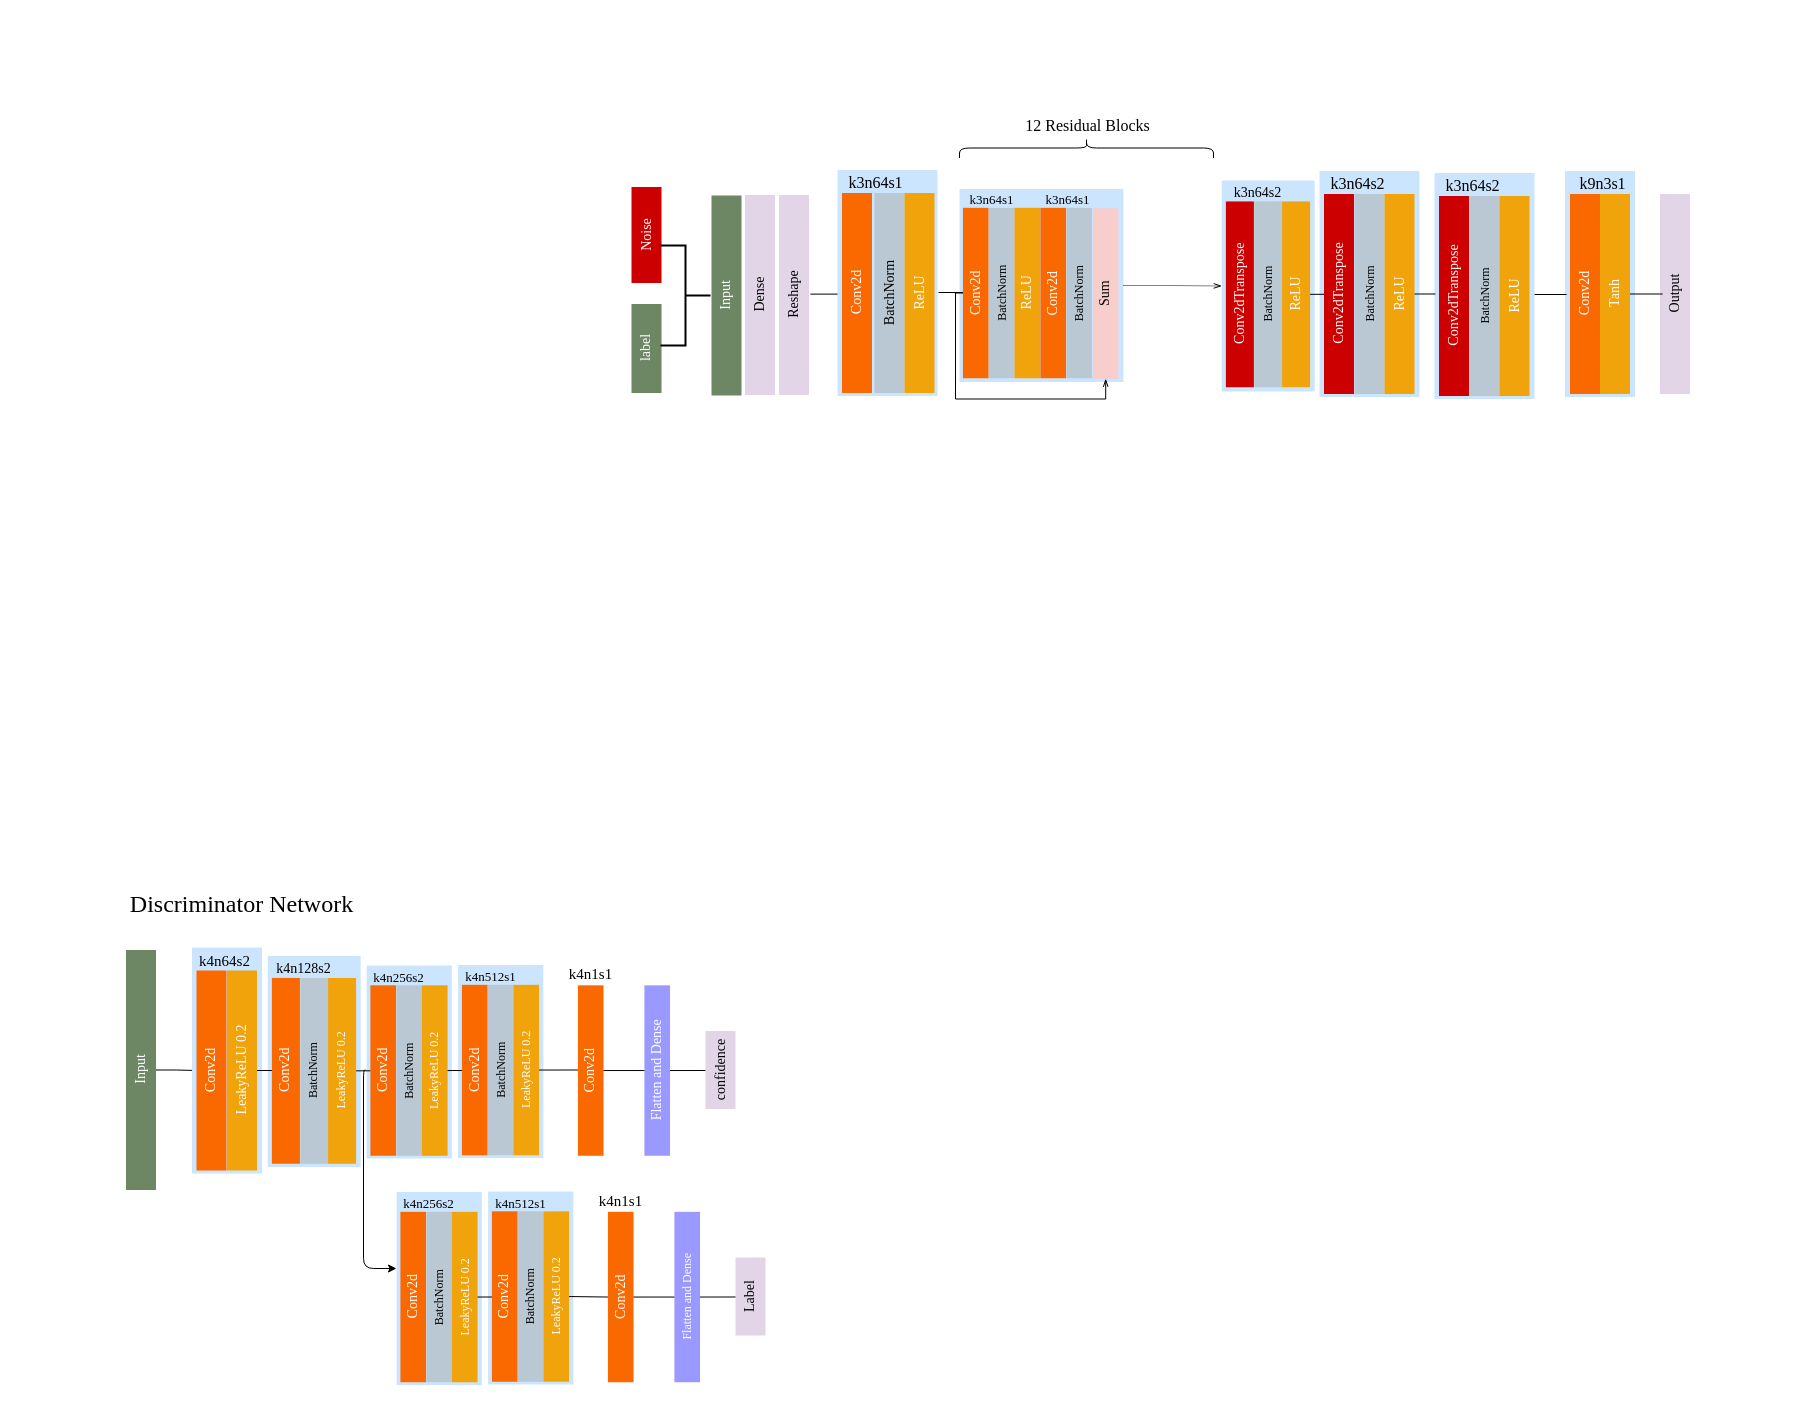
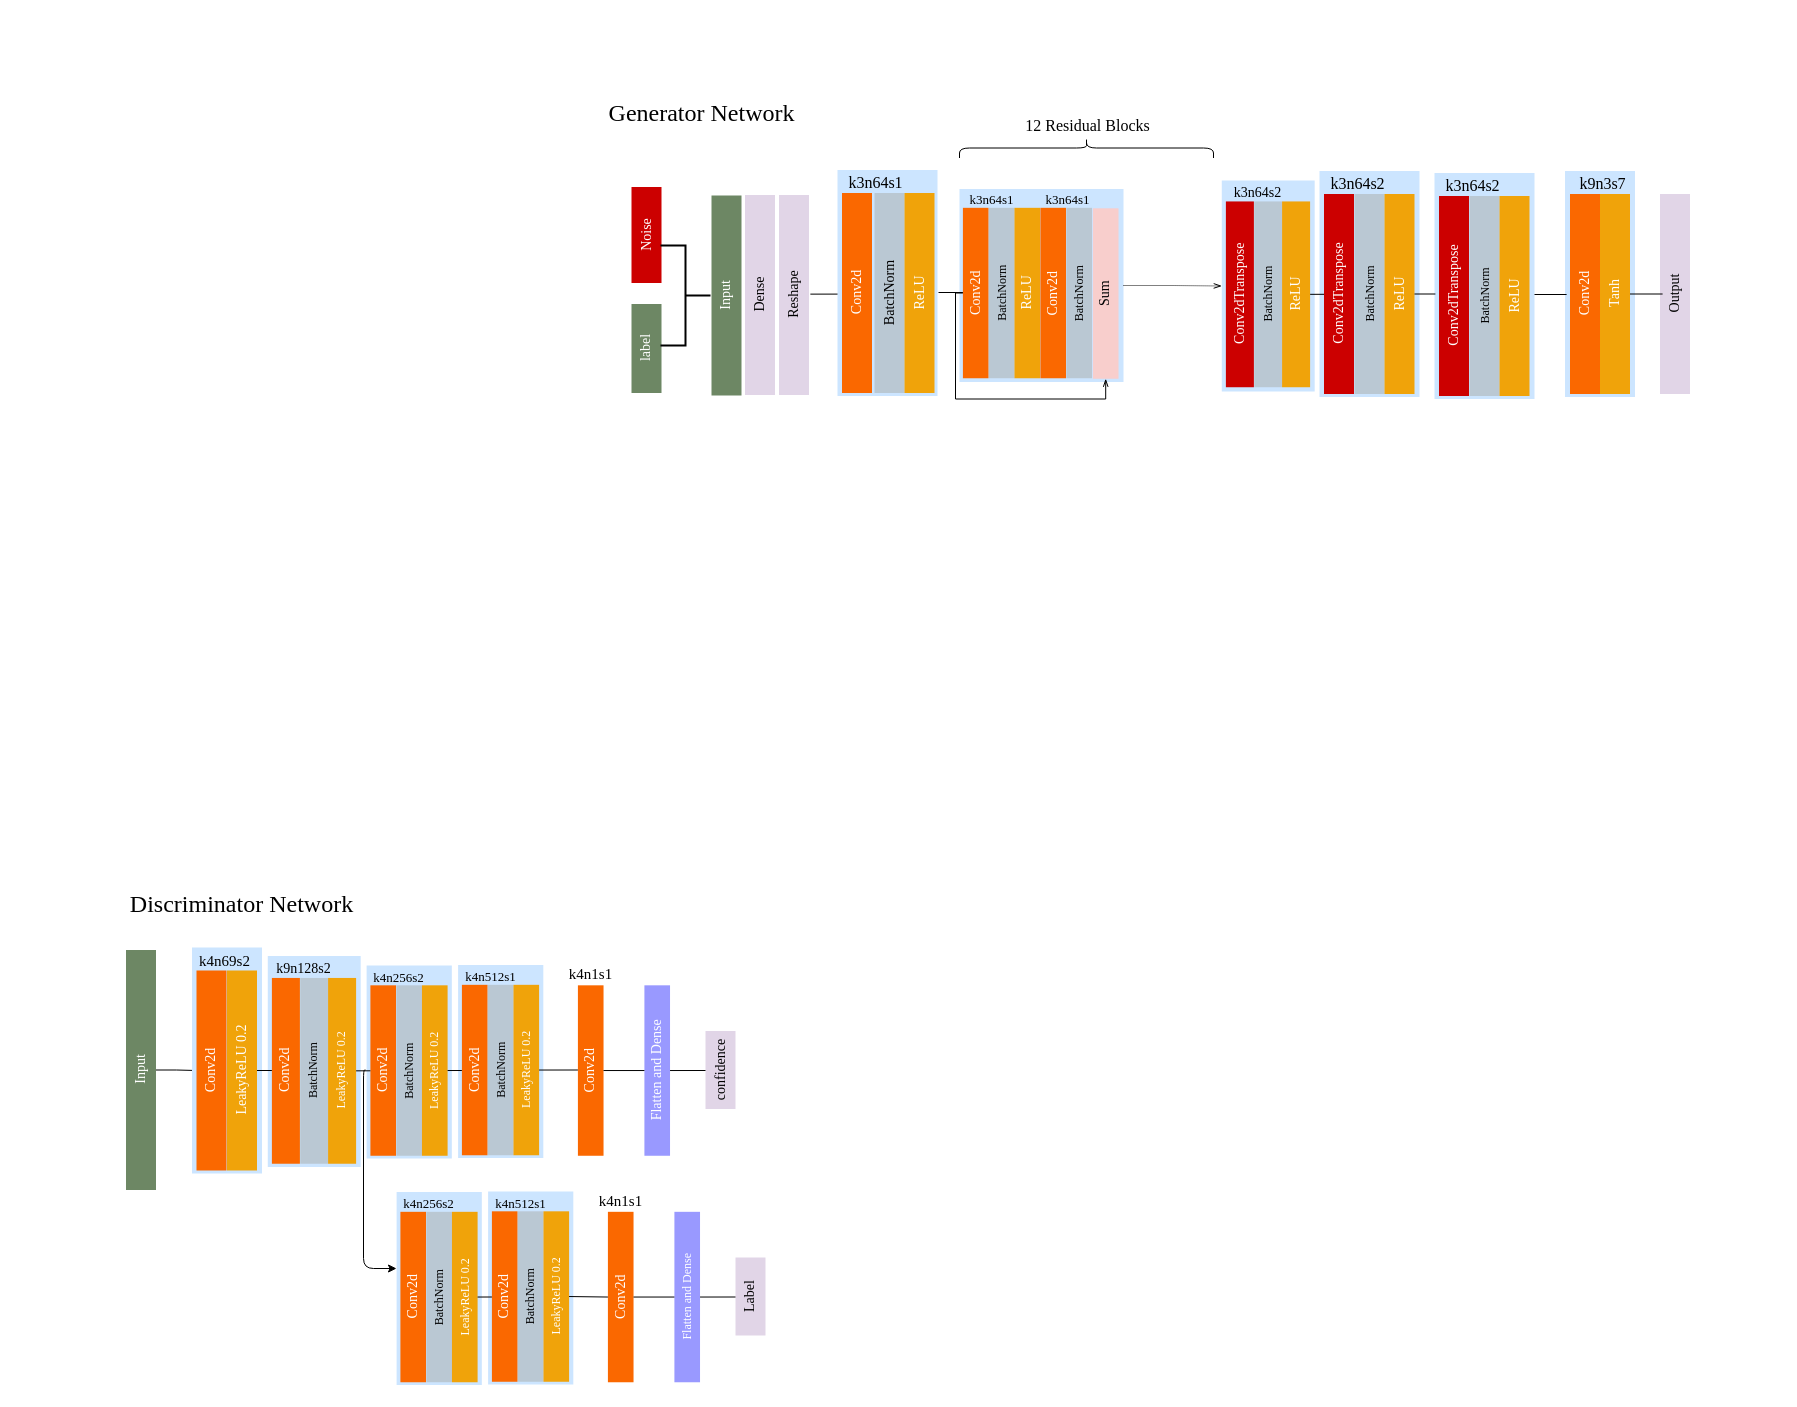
none -> (701, 113)
(1603, 182) -> (1603, 182)
(225, 959) -> (225, 959)
(304, 966) -> (304, 966)
